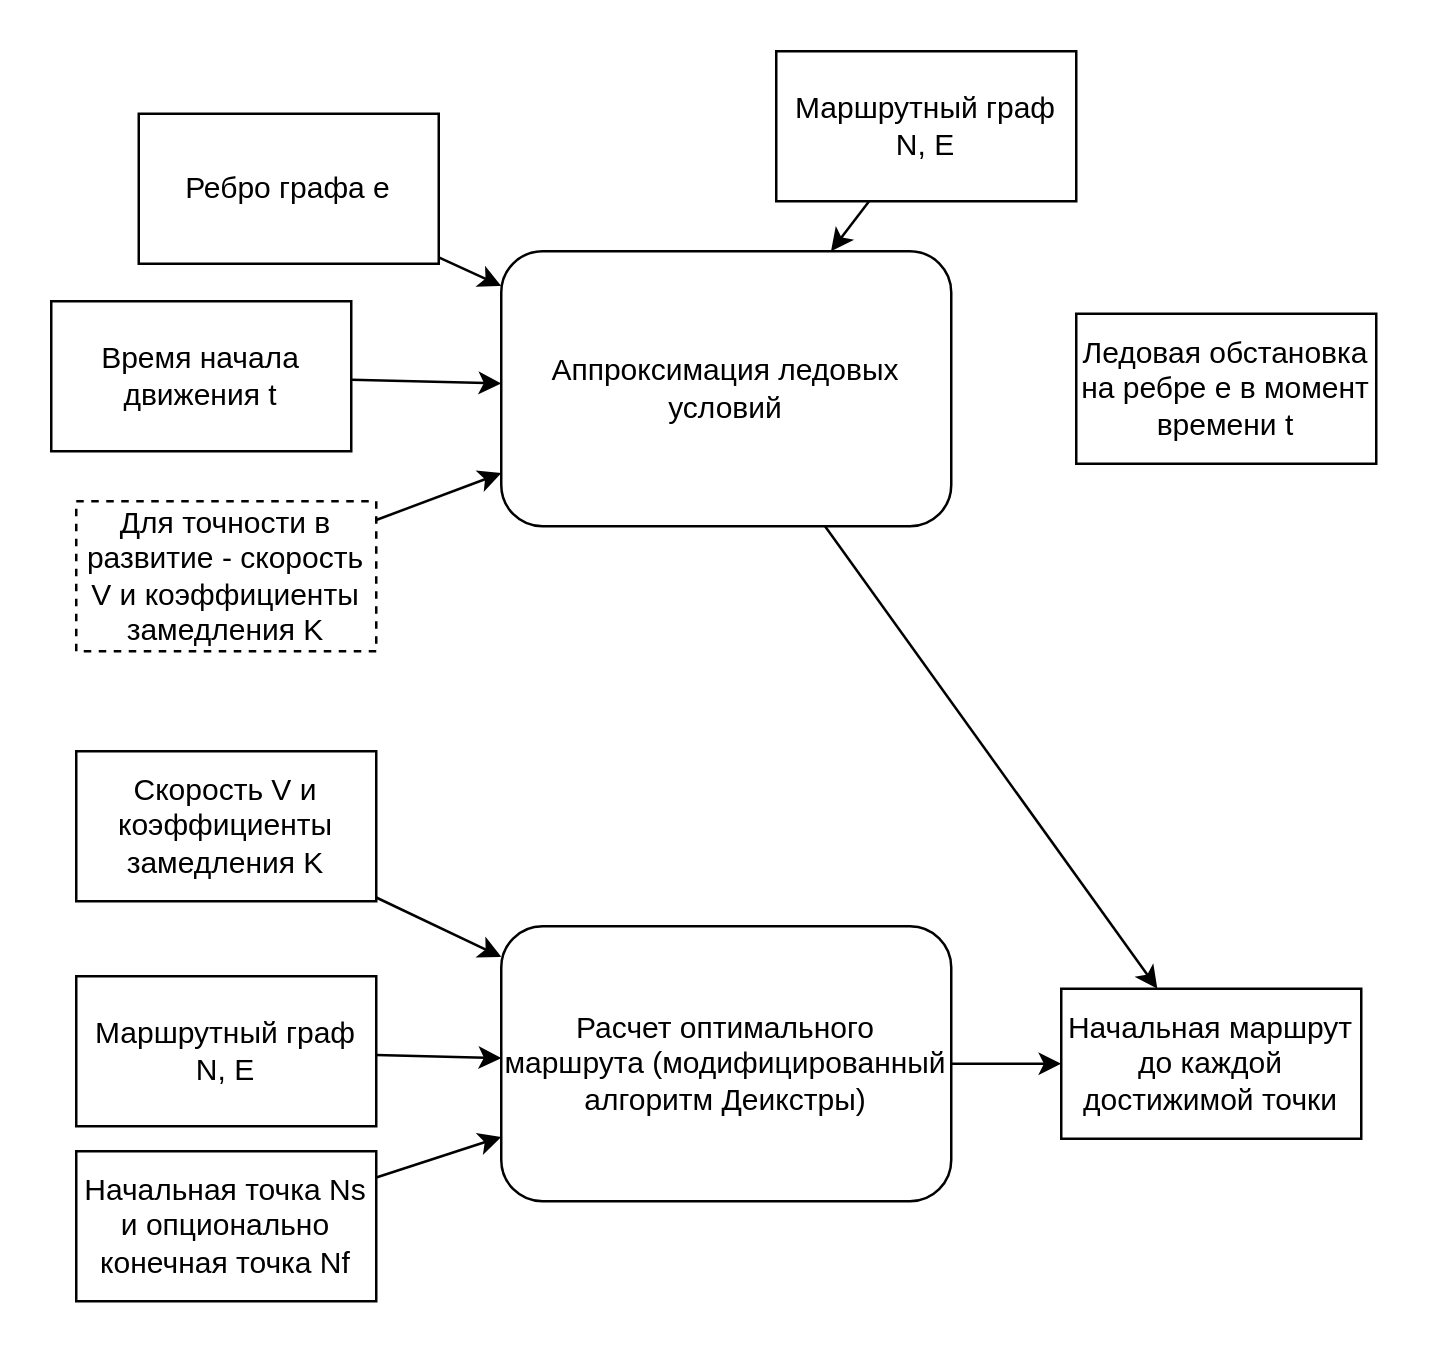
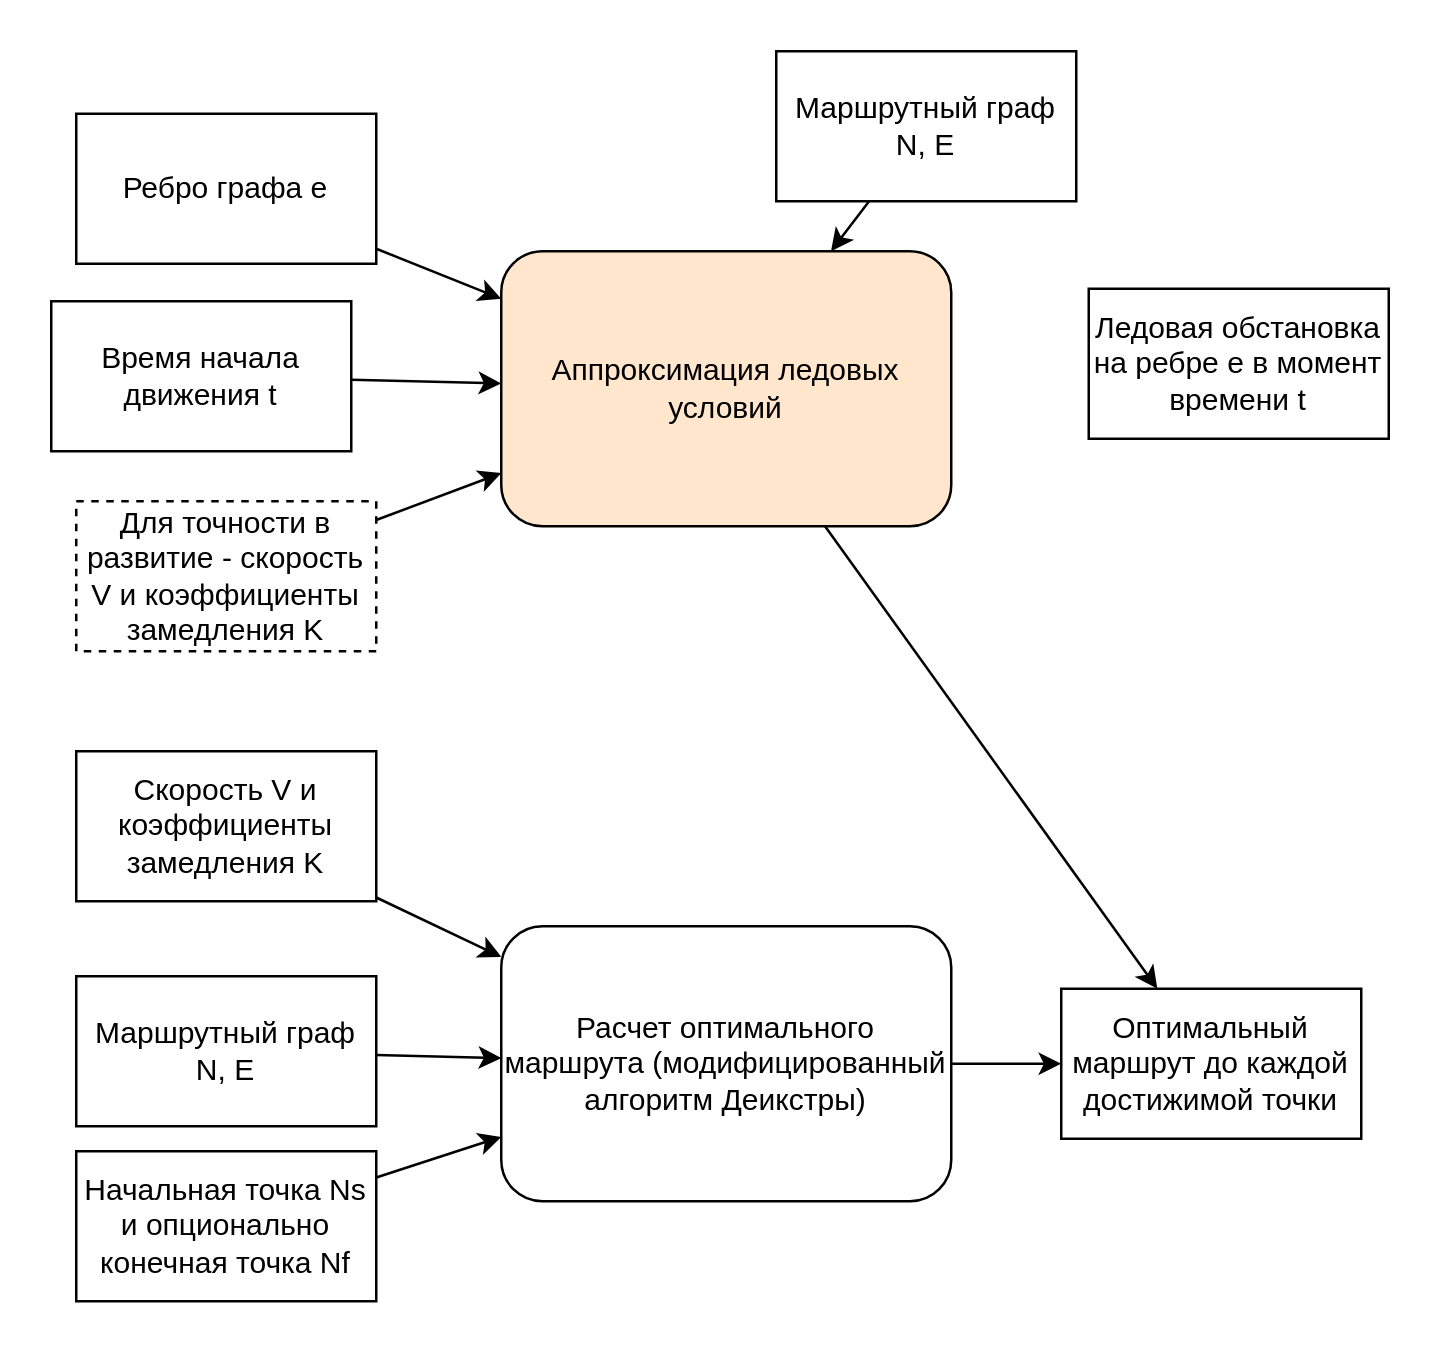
(289, 189) -> (226, 189)
(726, 389) -> (726, 389)
(1226, 389) -> (1239, 364)
(1211, 1064) -> (1211, 1064)
